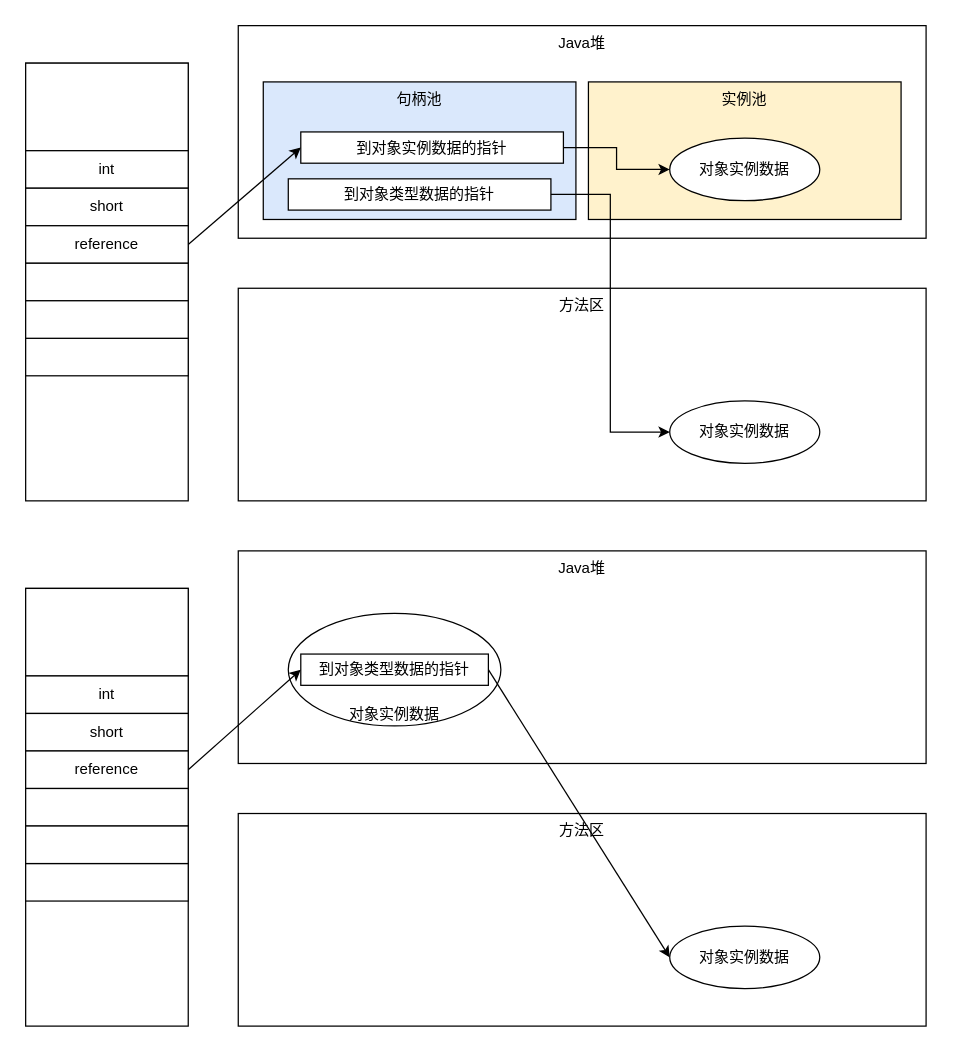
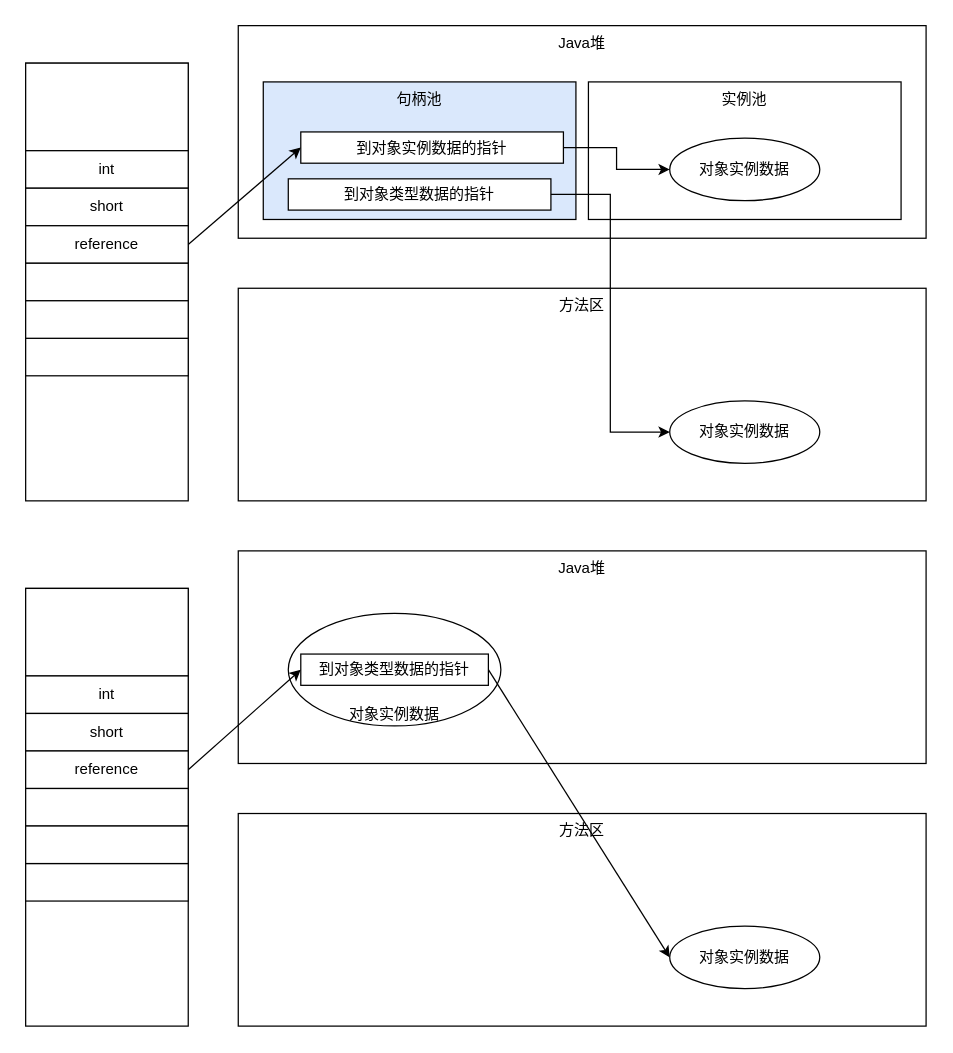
(744, 100) -> (744, 100)
